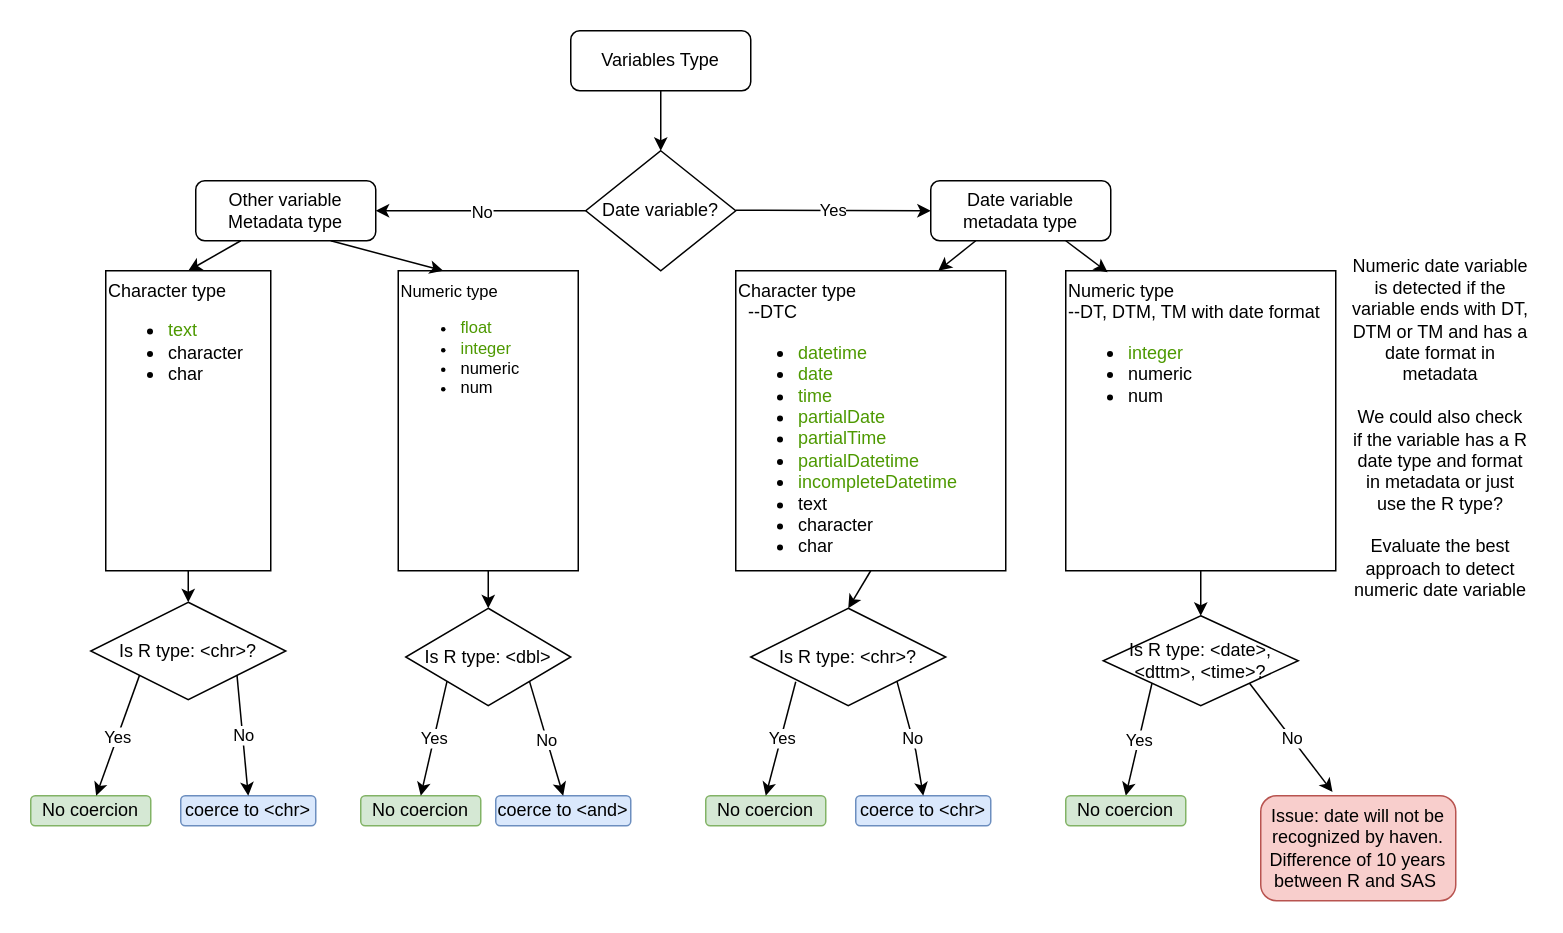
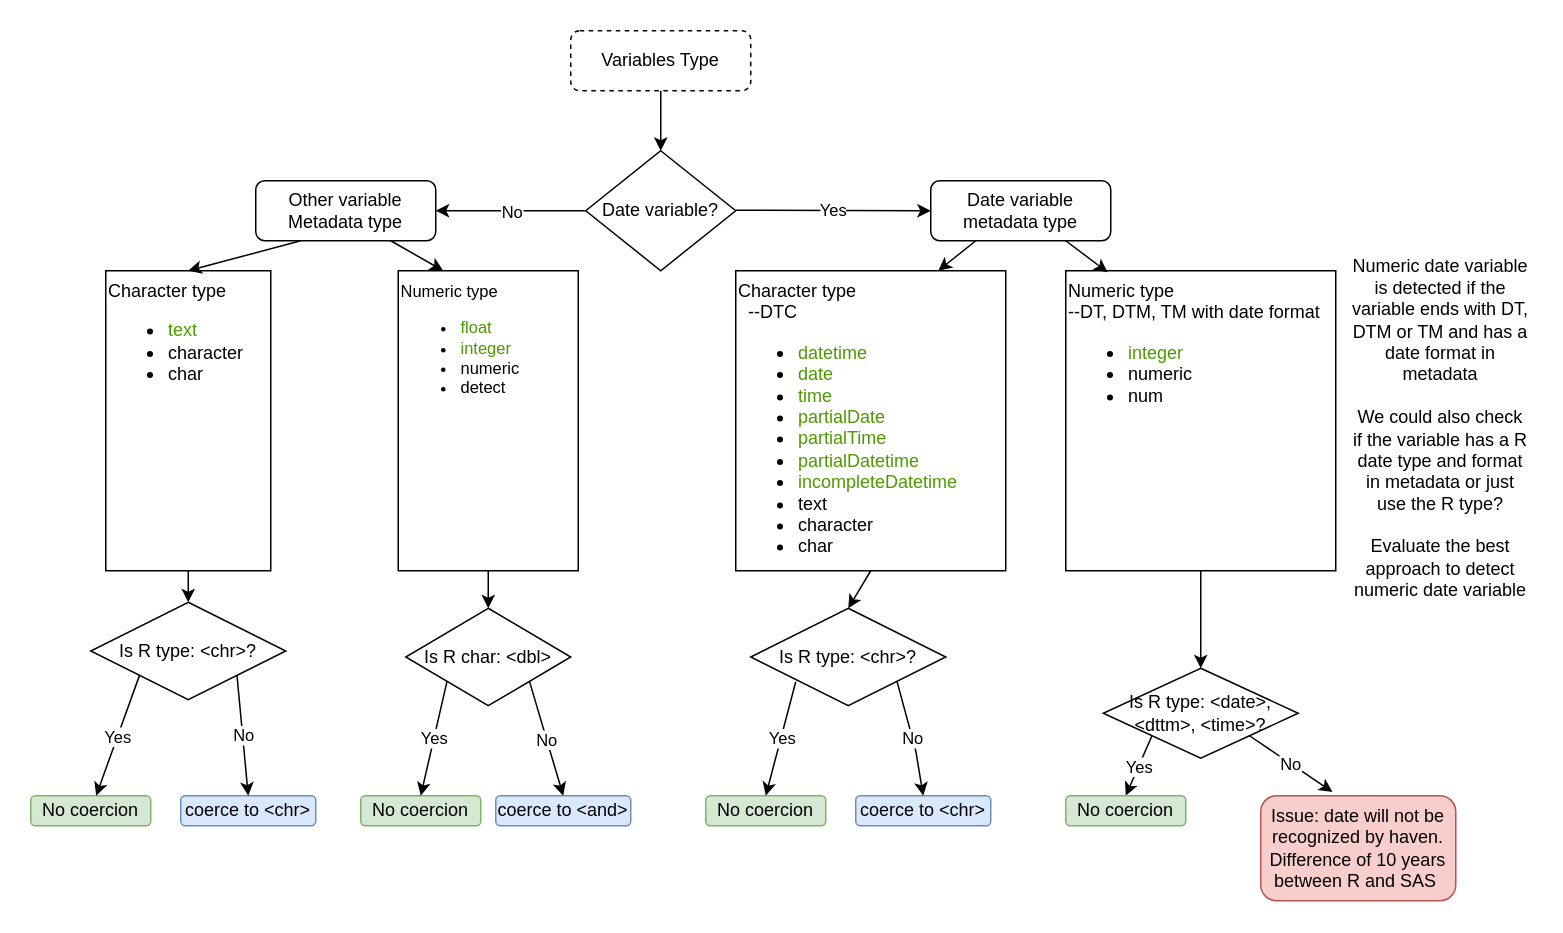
(661, 61) -> (661, 61)
(286, 211) -> (346, 211)
(457, 335) -> (457, 335)
(488, 658) -> (488, 658)
(1201, 661) -> (1201, 713)
